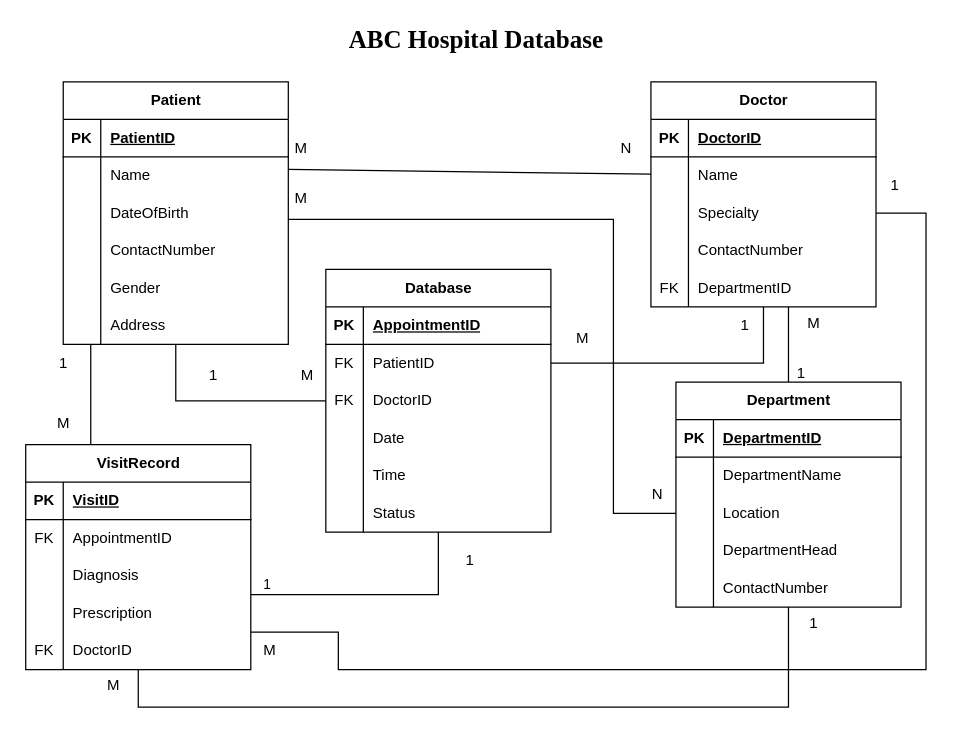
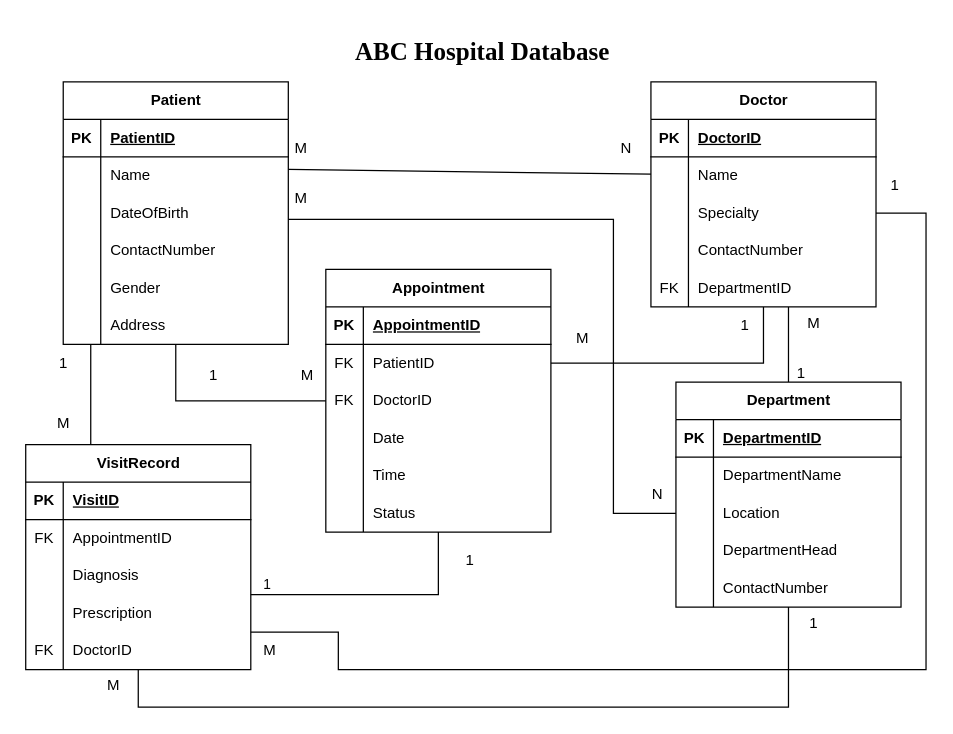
(476, 38) -> (482, 51)
(439, 288) -> (439, 288)
